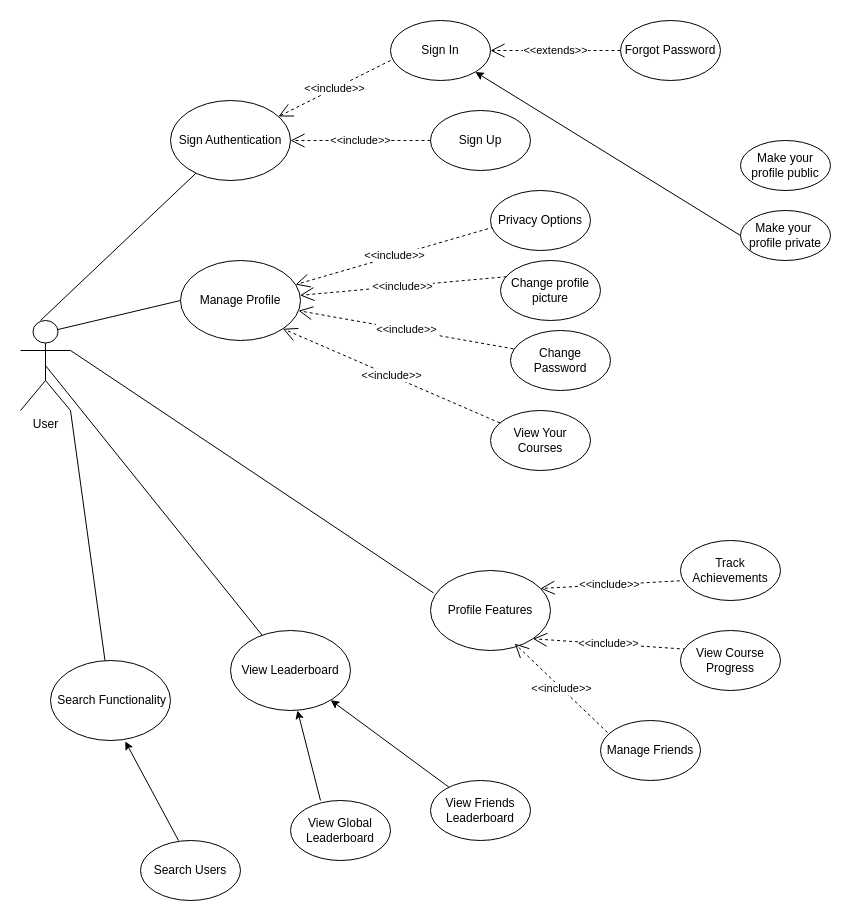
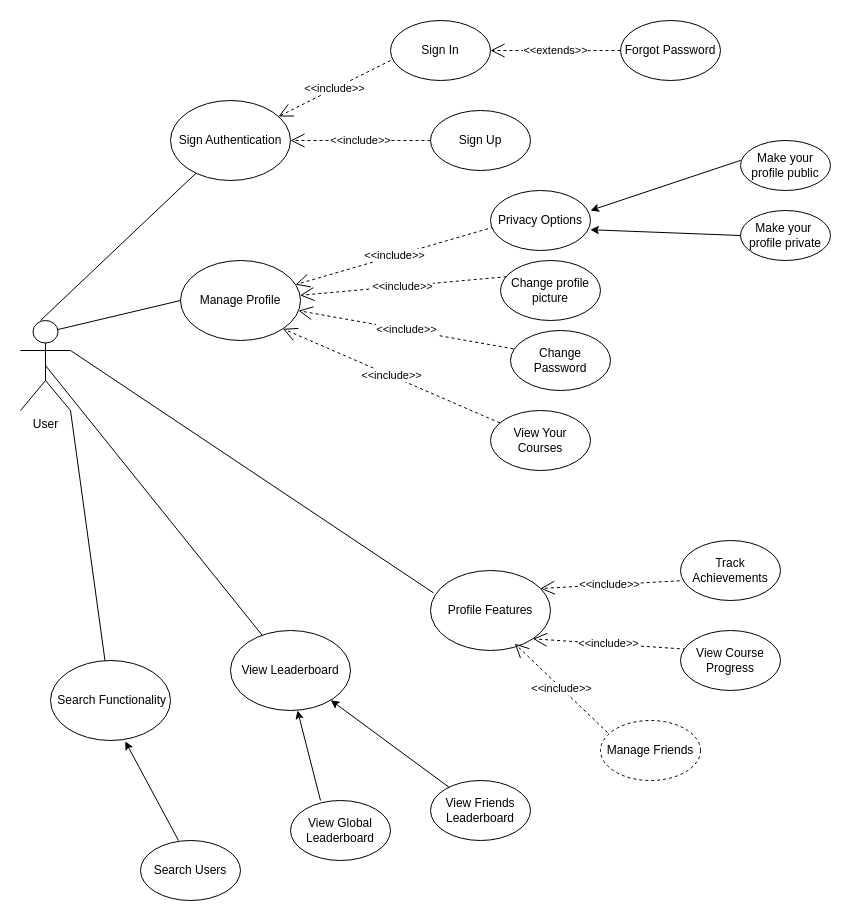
(611, 156) -> (669, 233)
none -> (669, 184)
(651, 751) -> (651, 751)
